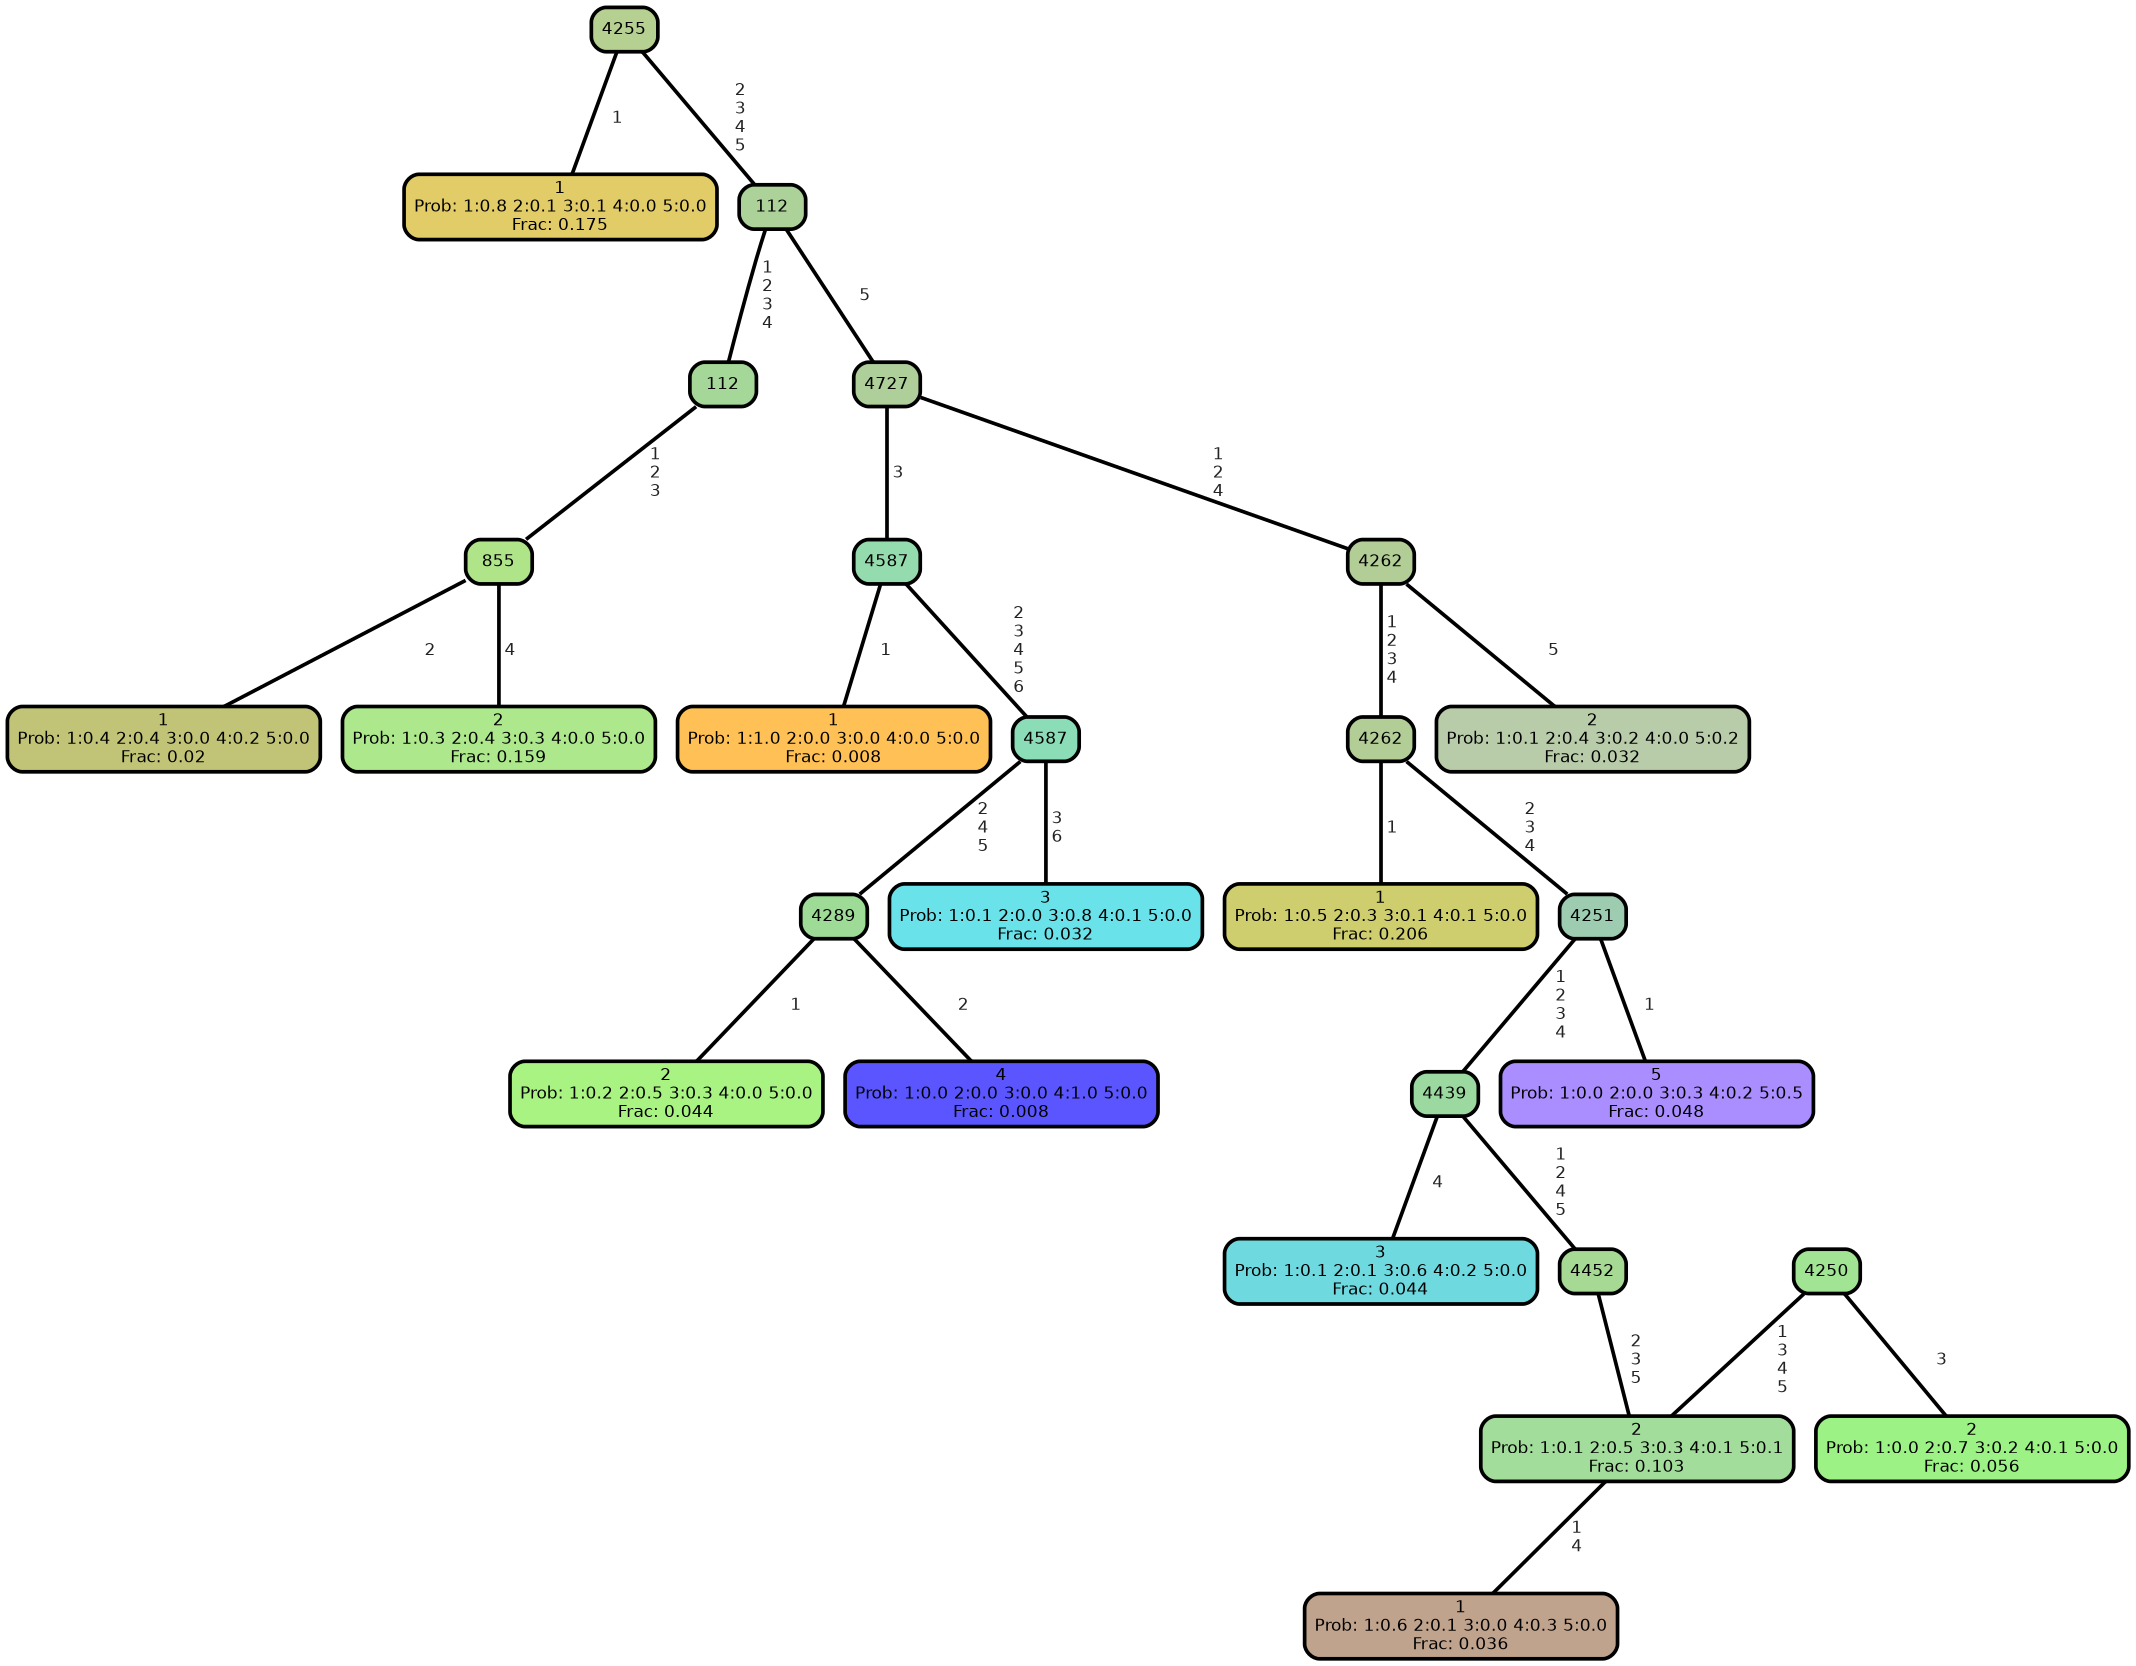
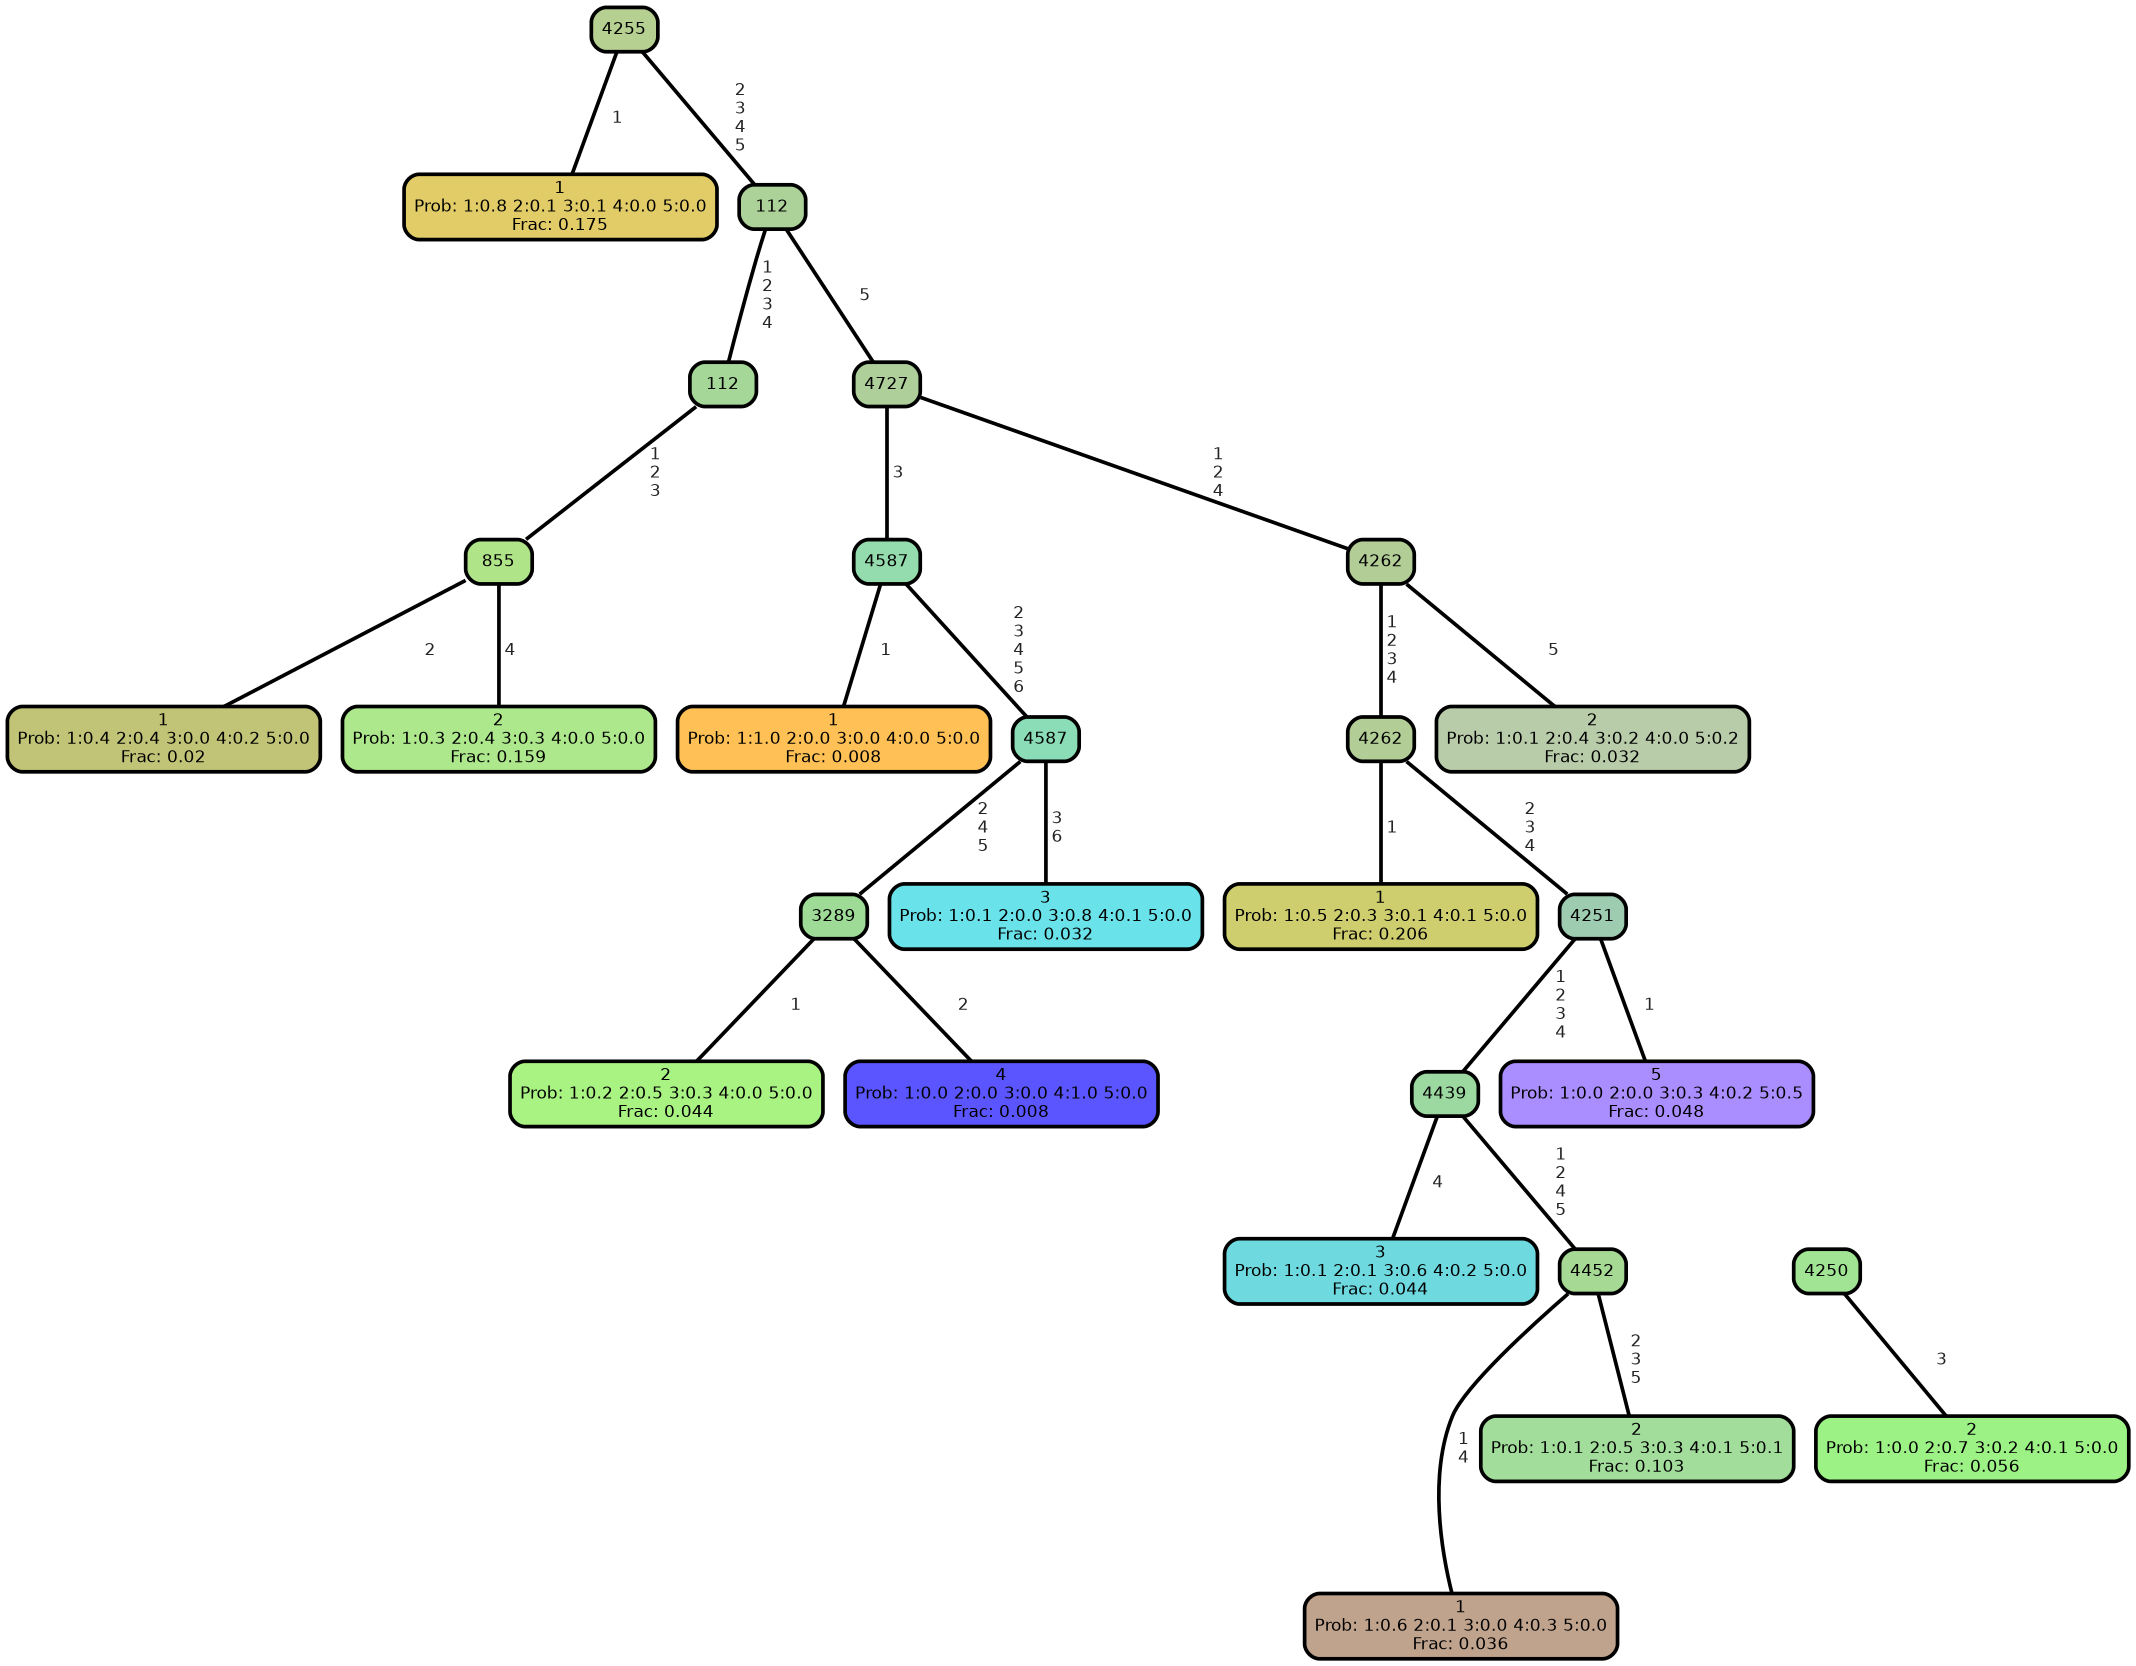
(834, 917) -> (834, 917)
(1738, 1355) -> none
(1549, 1538) -> (1451, 1421)
